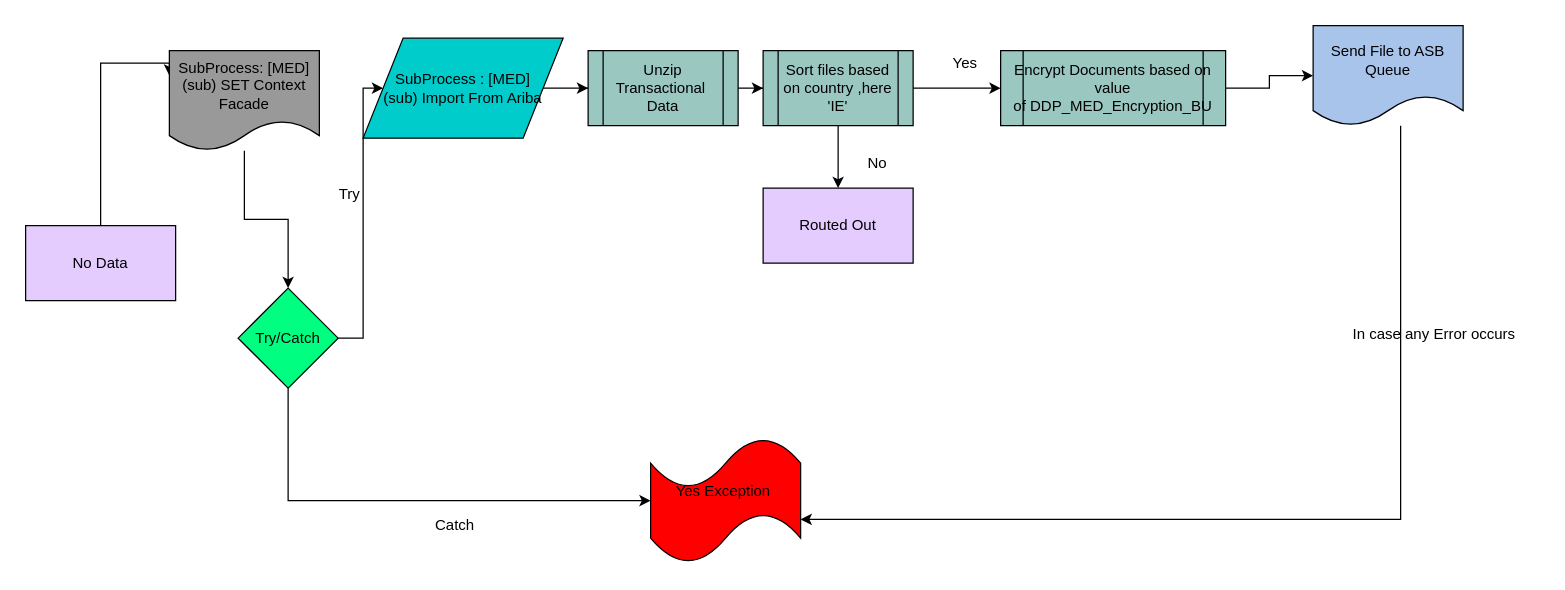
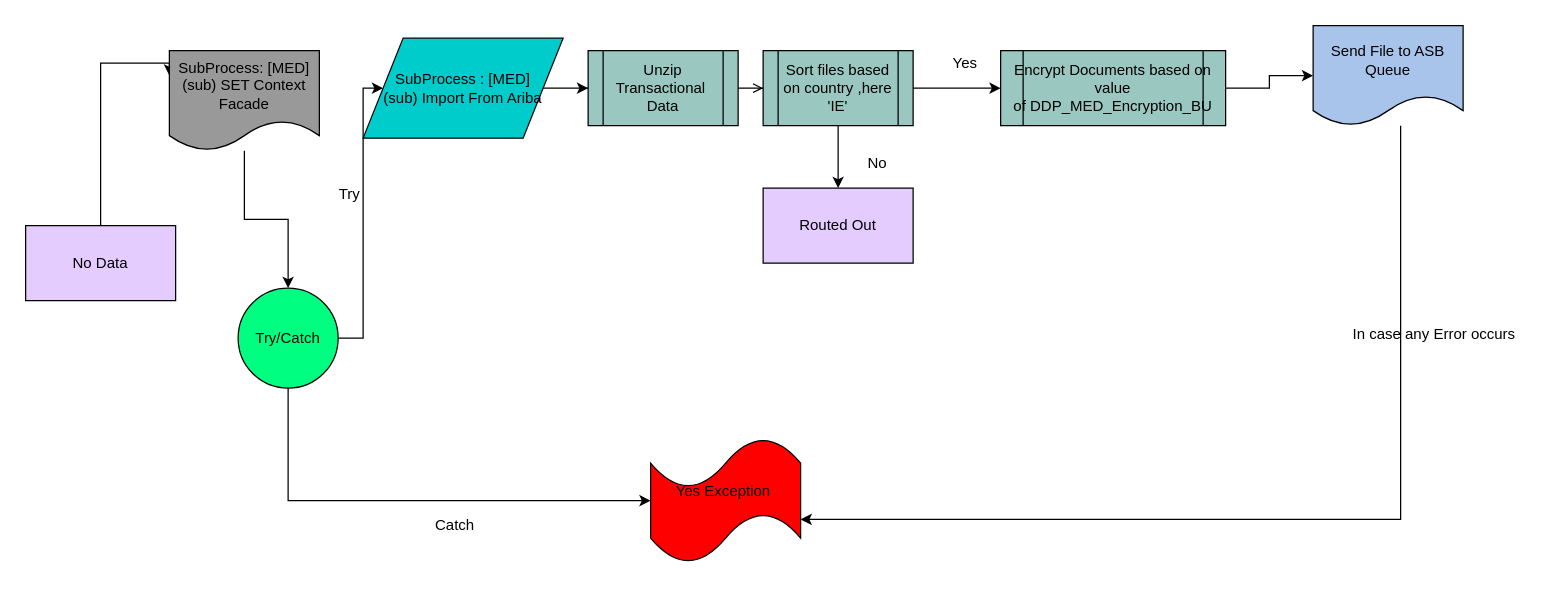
(753, 88) -> (755, 88)
(288, 338) -> (288, 338)
